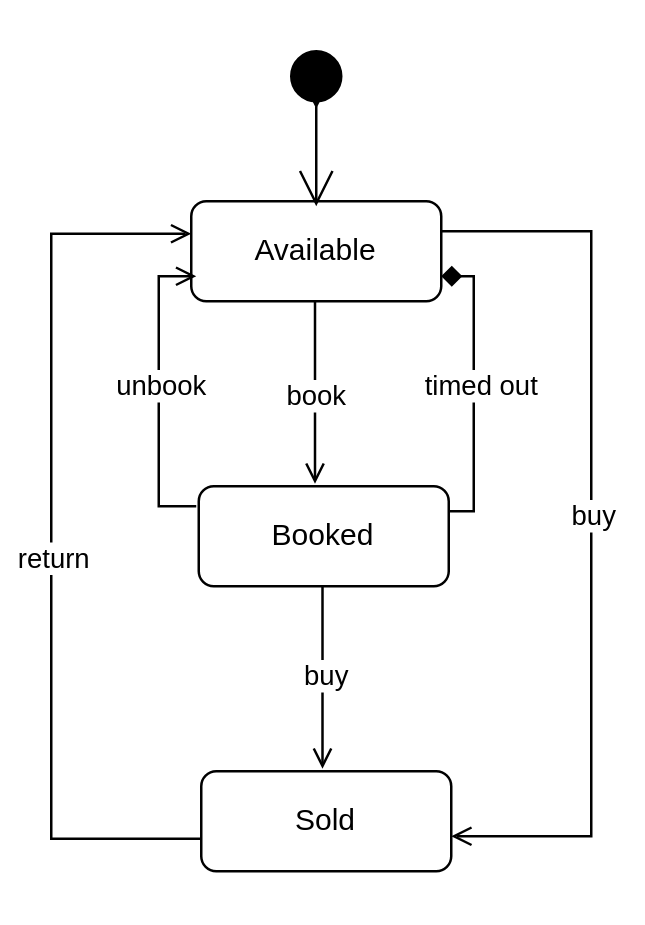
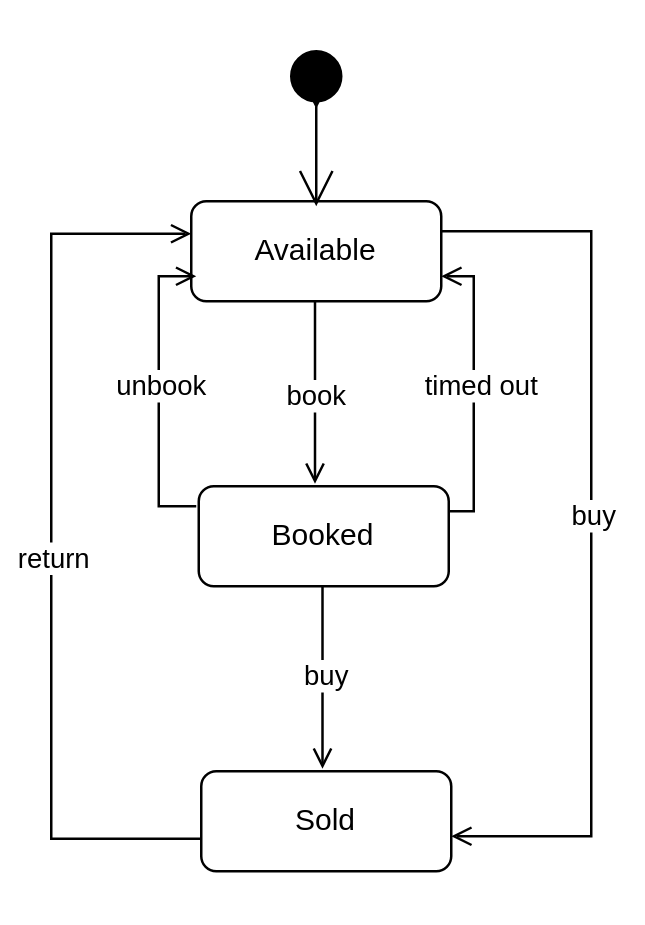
(462, 276) -> (455, 276)
